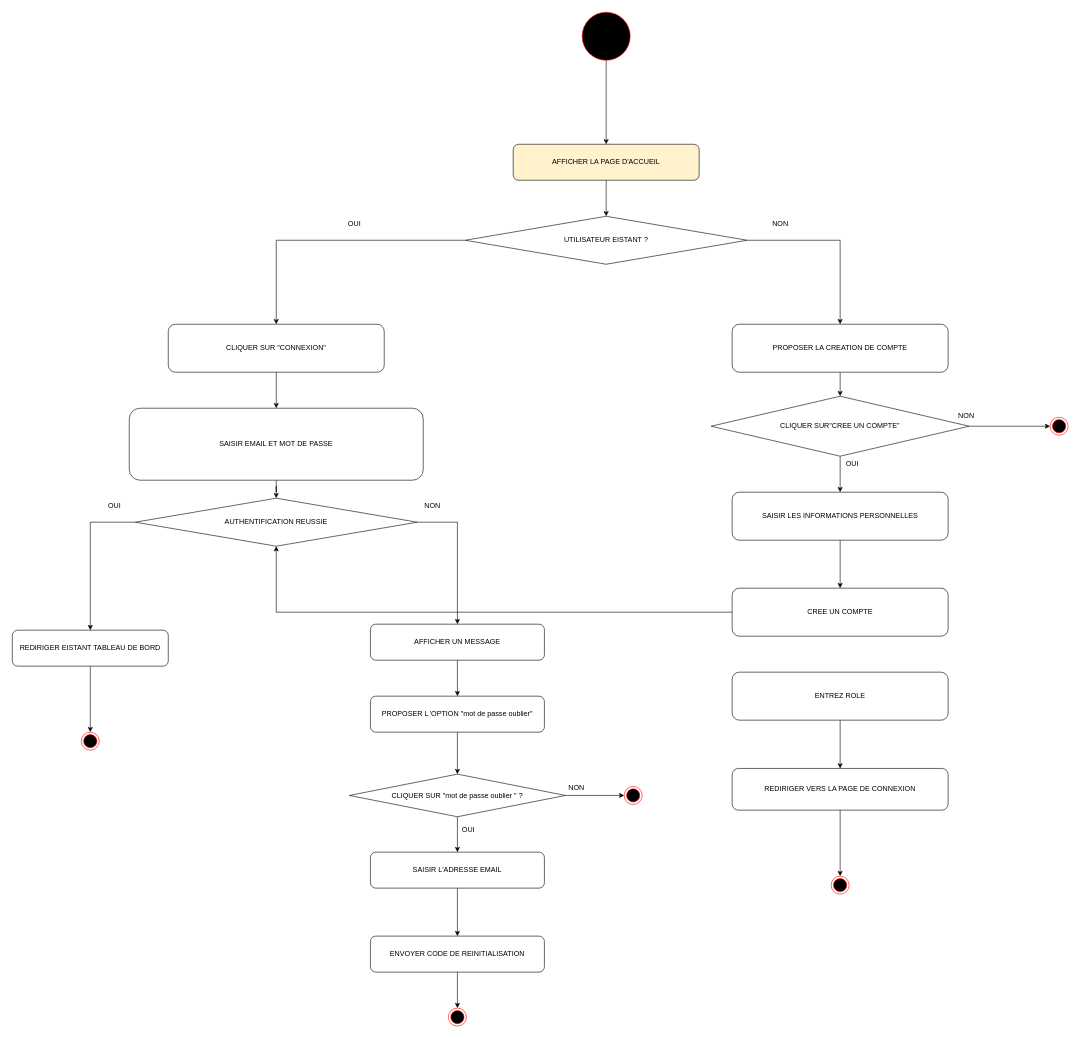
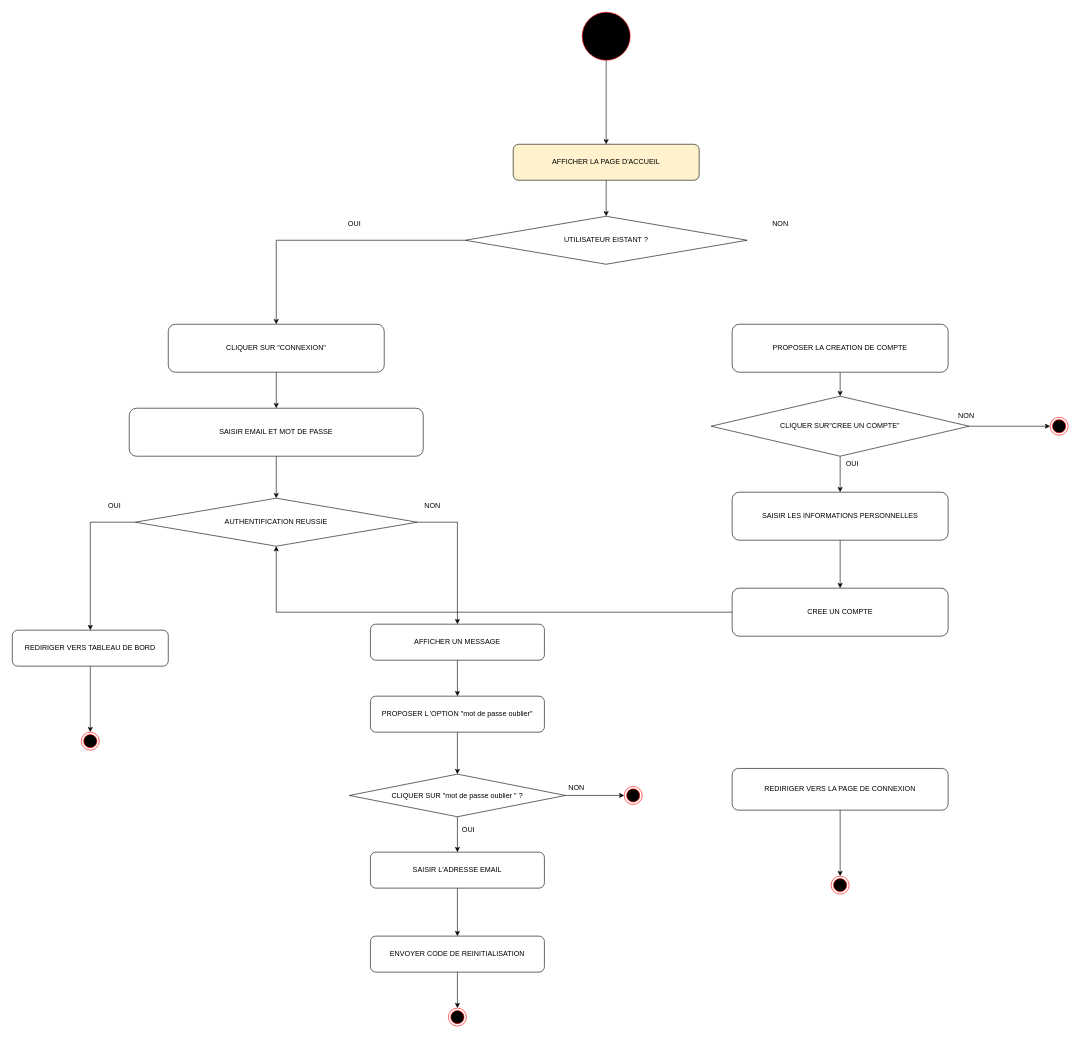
(839, 240) -> none
(276, 444) -> (276, 432)
(90, 648) -> (90, 648)
(840, 696) -> none
(840, 763) -> none
